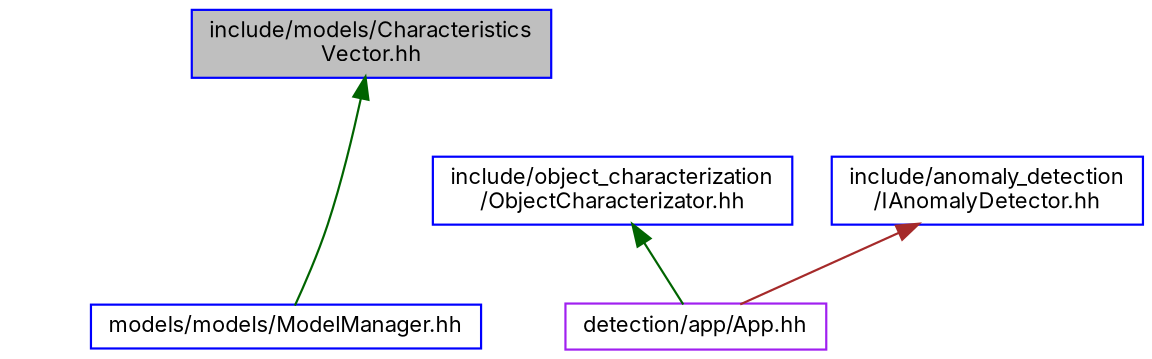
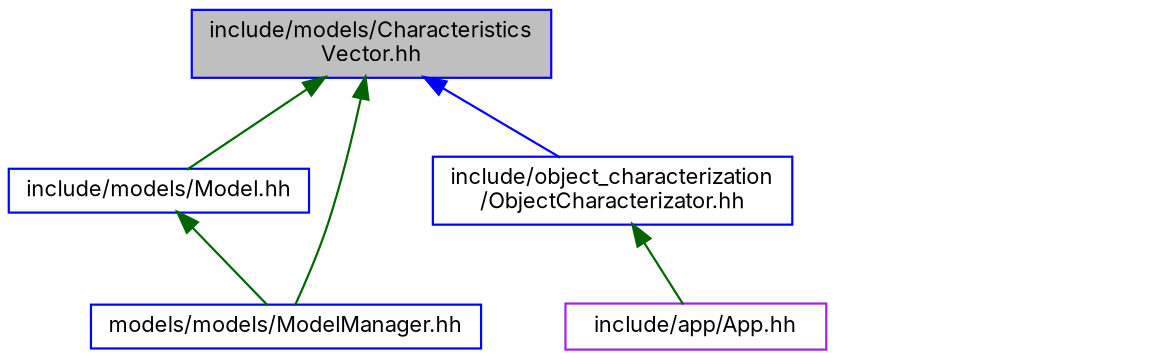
none -> (502, 123)
none -> (159, 191)
(987, 191) -> none
(696, 327) -> (696, 327)
